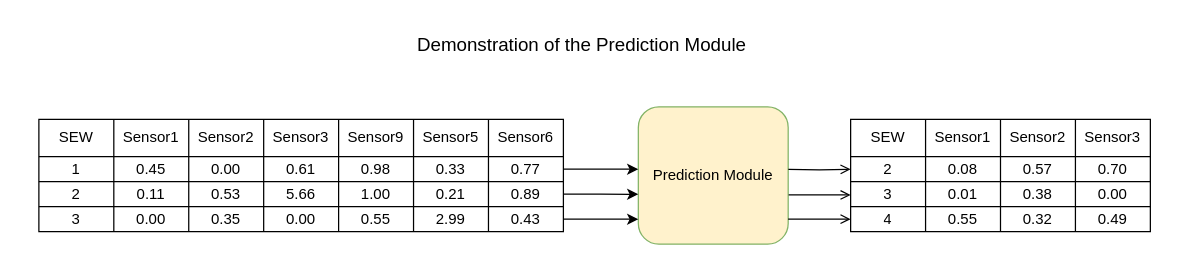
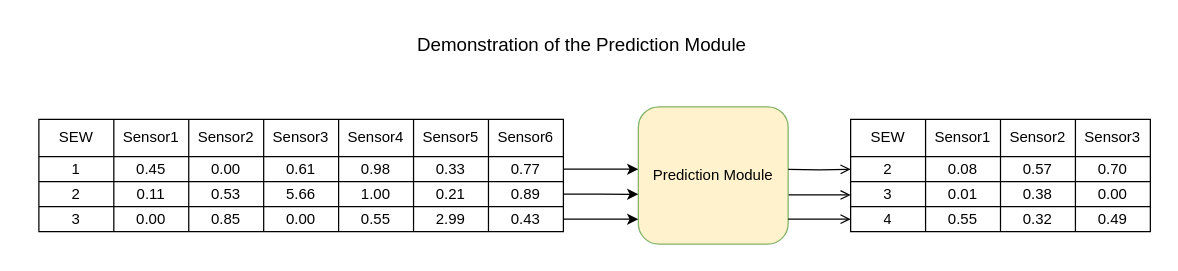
(376, 138) -> (376, 138)
(226, 219) -> (226, 219)
